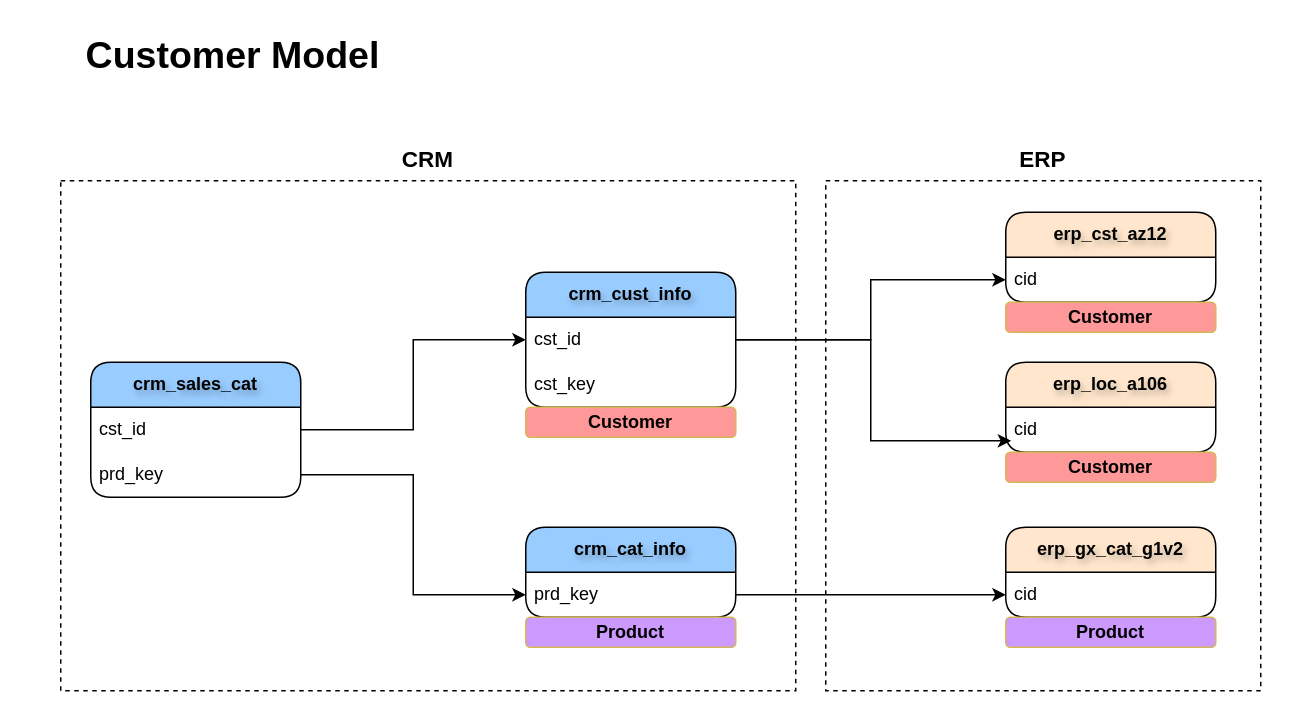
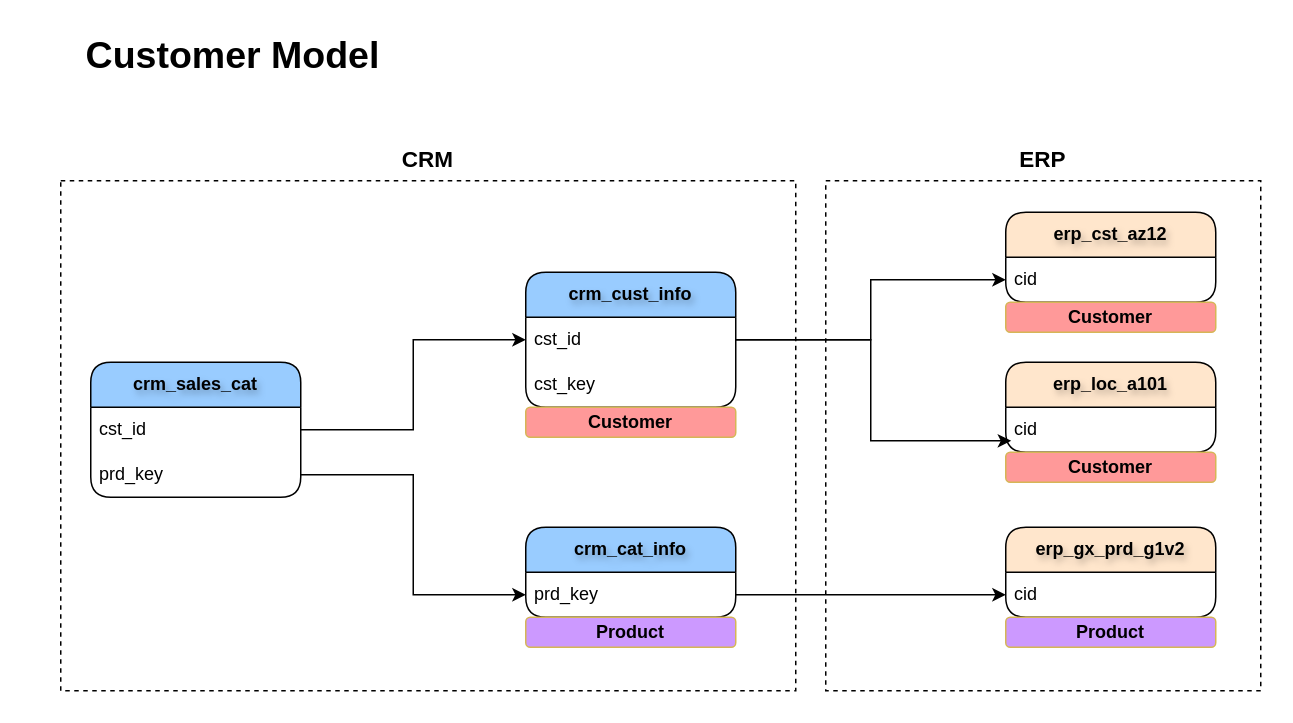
(1111, 385) -> (1111, 385)
(1111, 550) -> (1111, 550)
